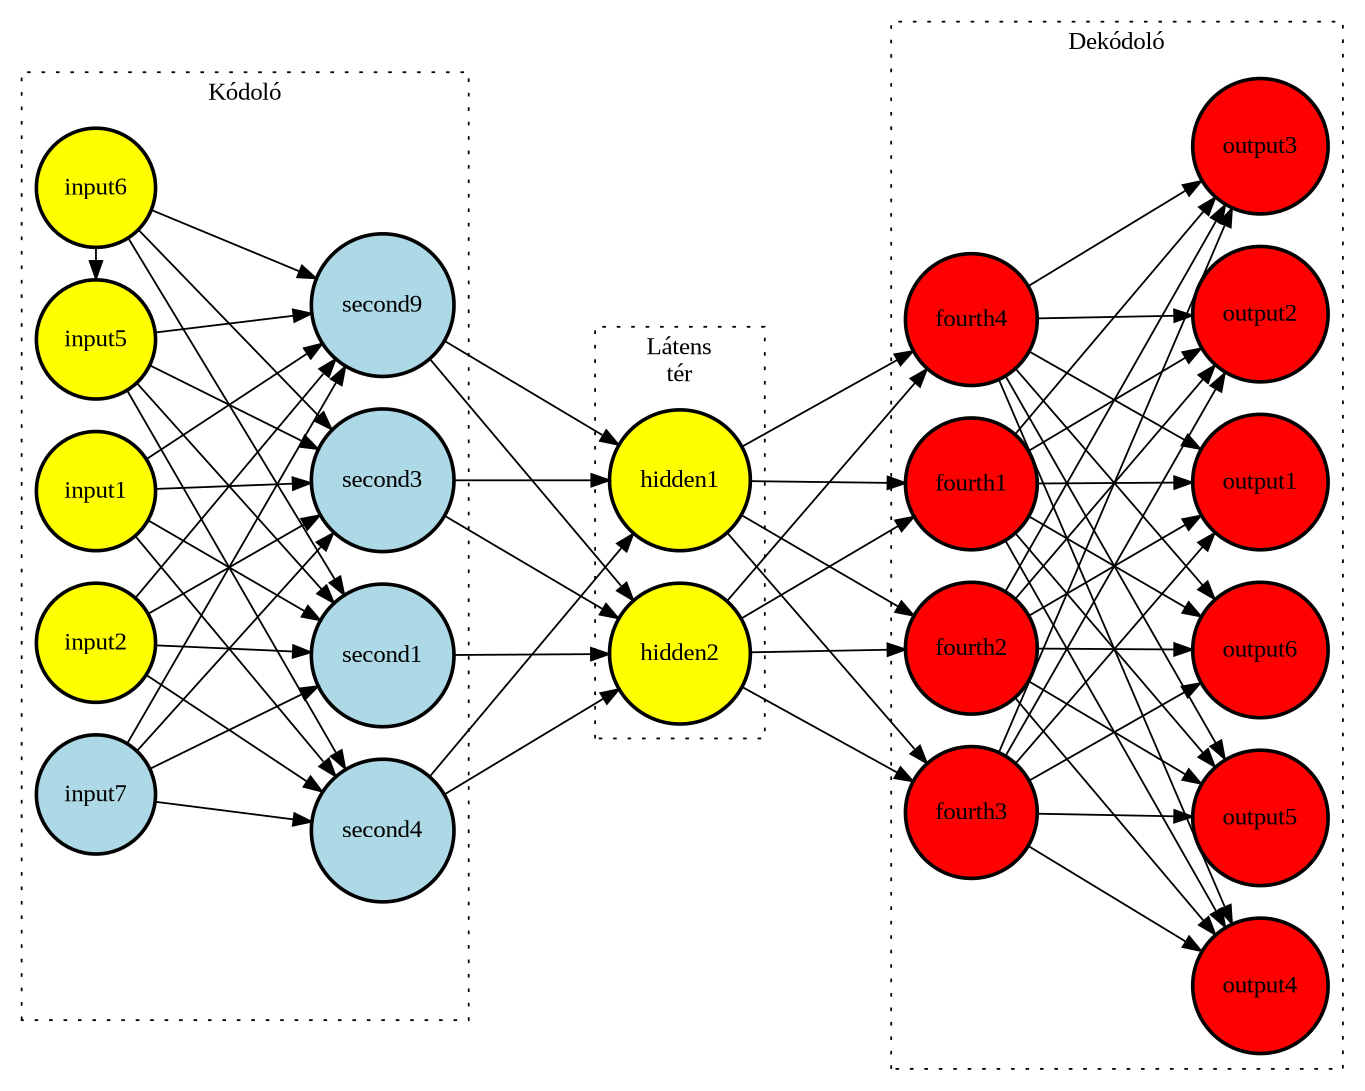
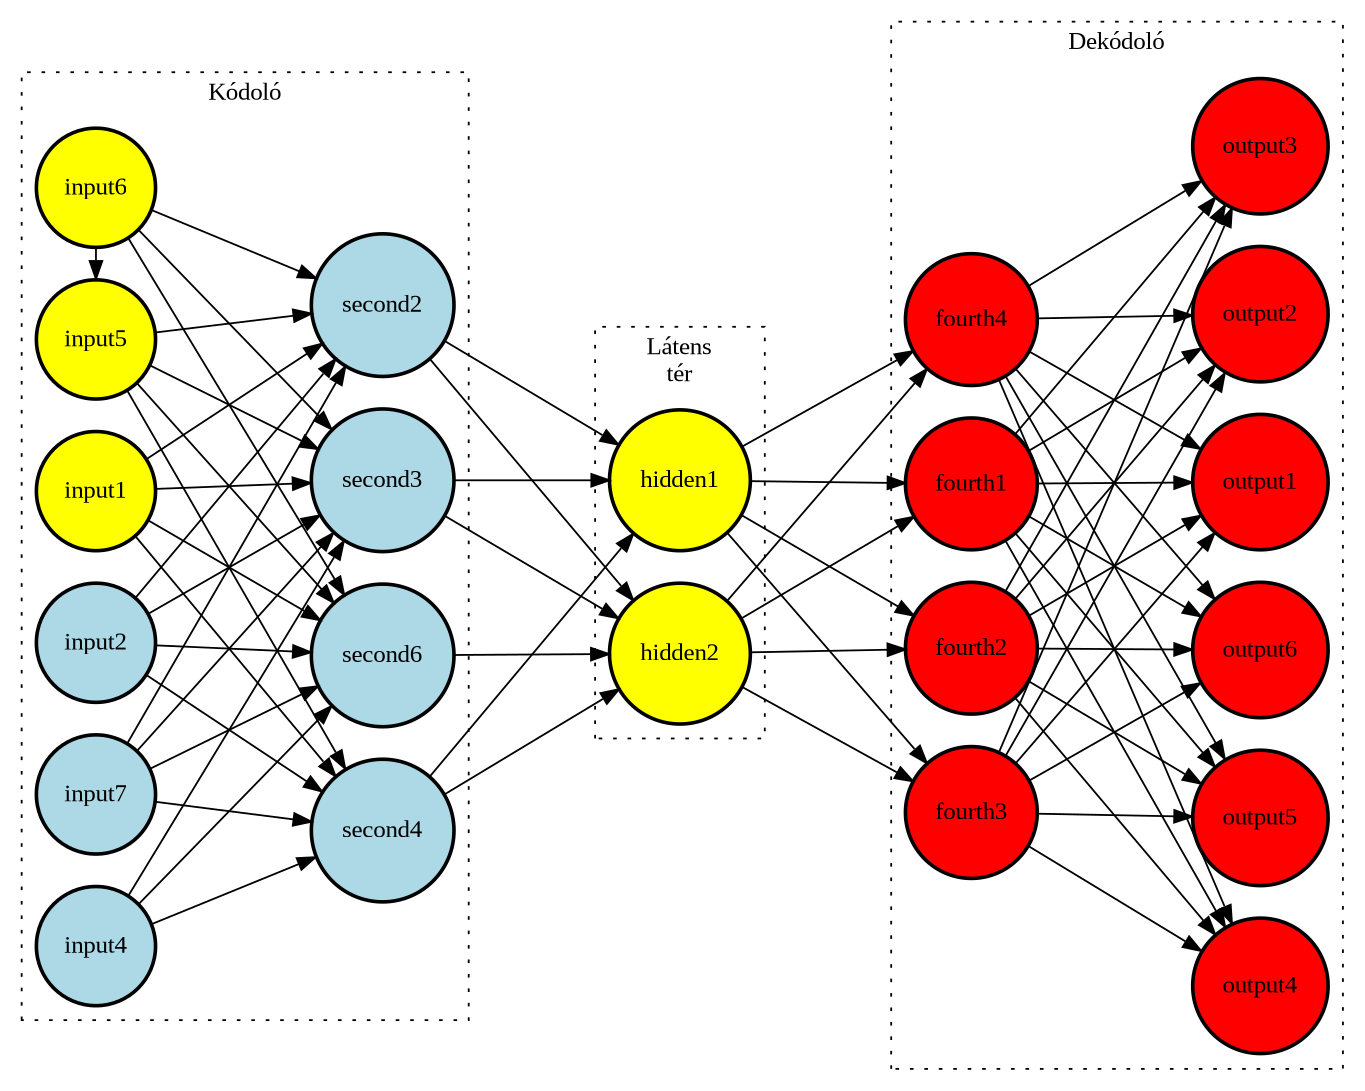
(383, 305) -> (383, 305)
(96, 643) -> (96, 643)
(383, 655) -> (383, 655)
none -> (96, 946)
